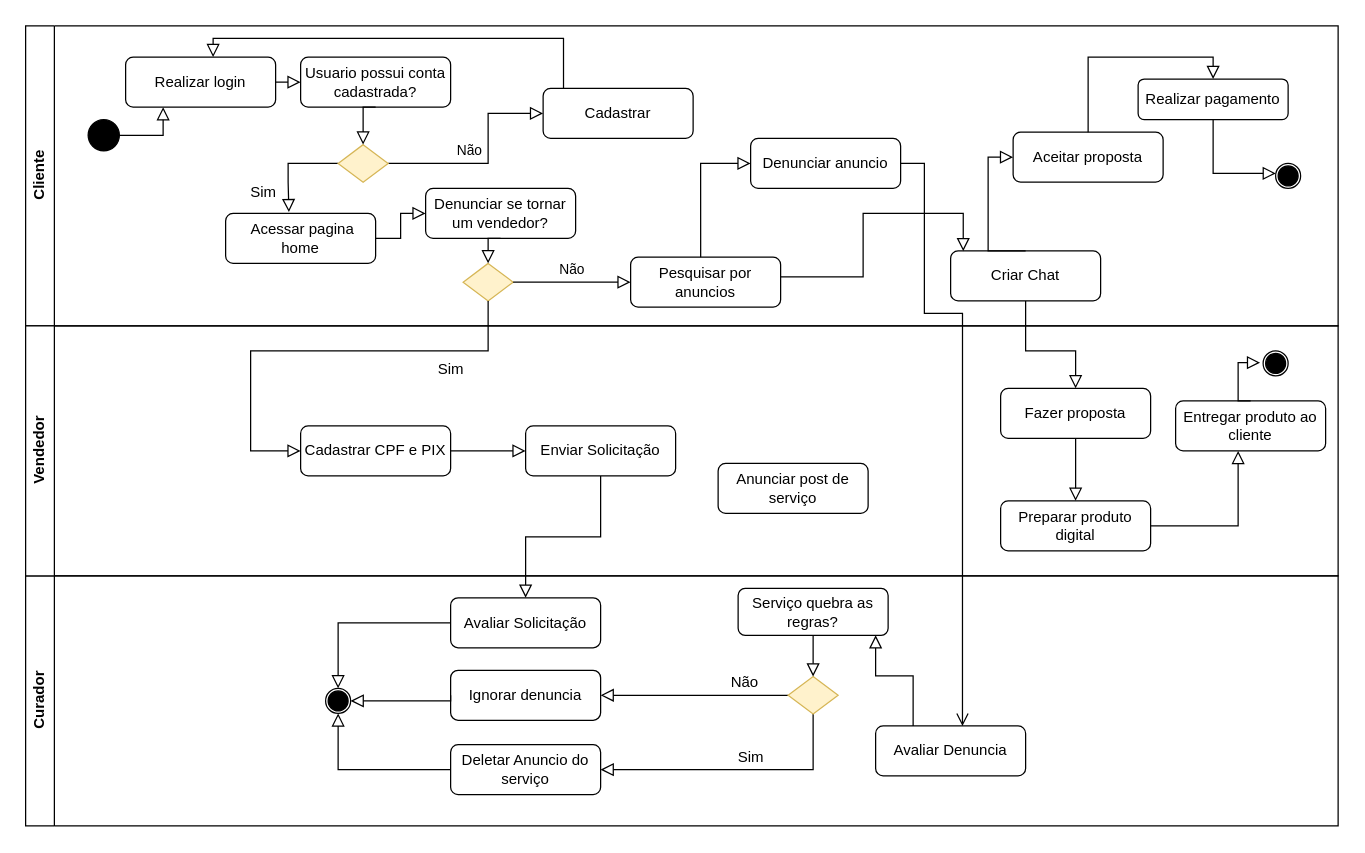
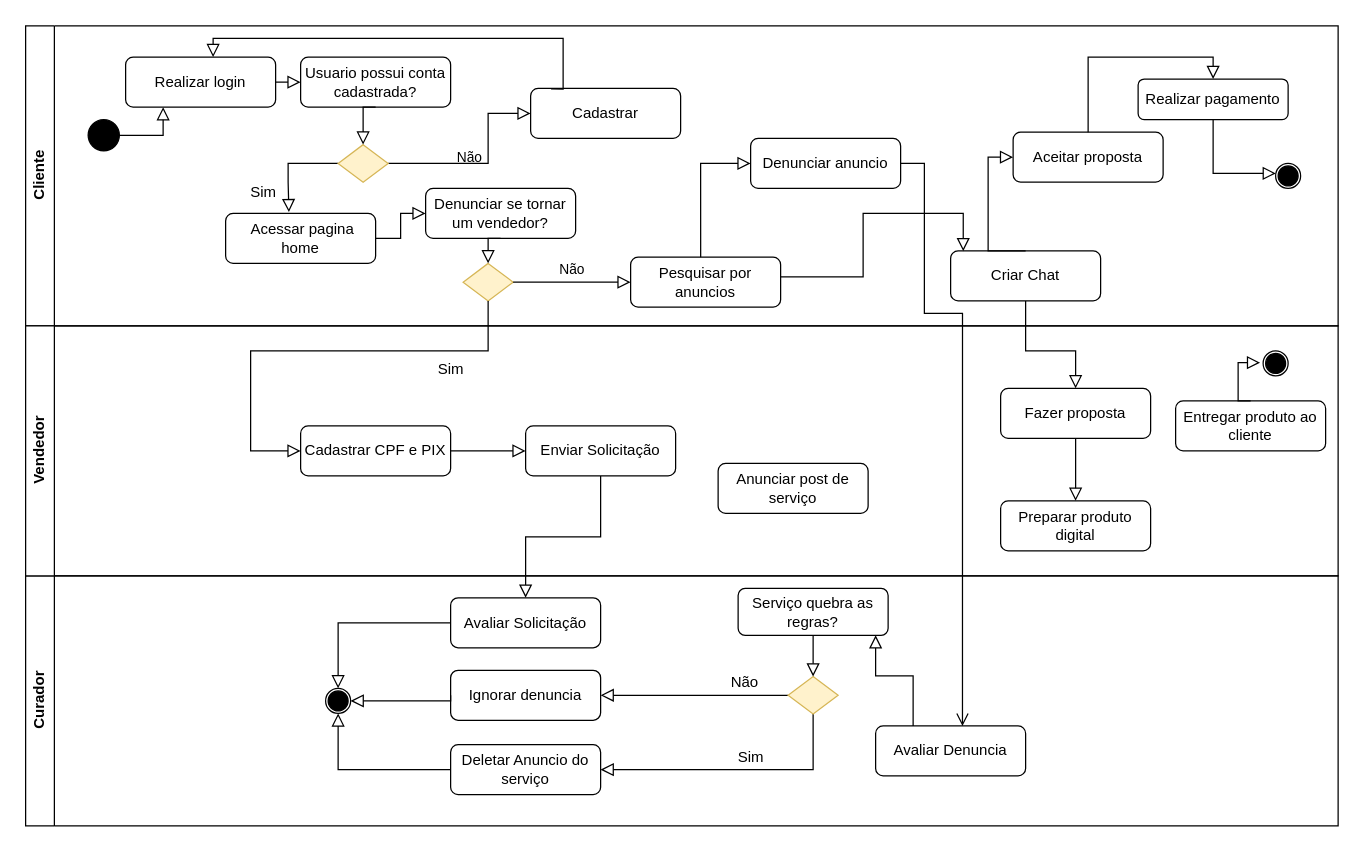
(618, 113) -> (606, 113)
(1225, 526) -> none
